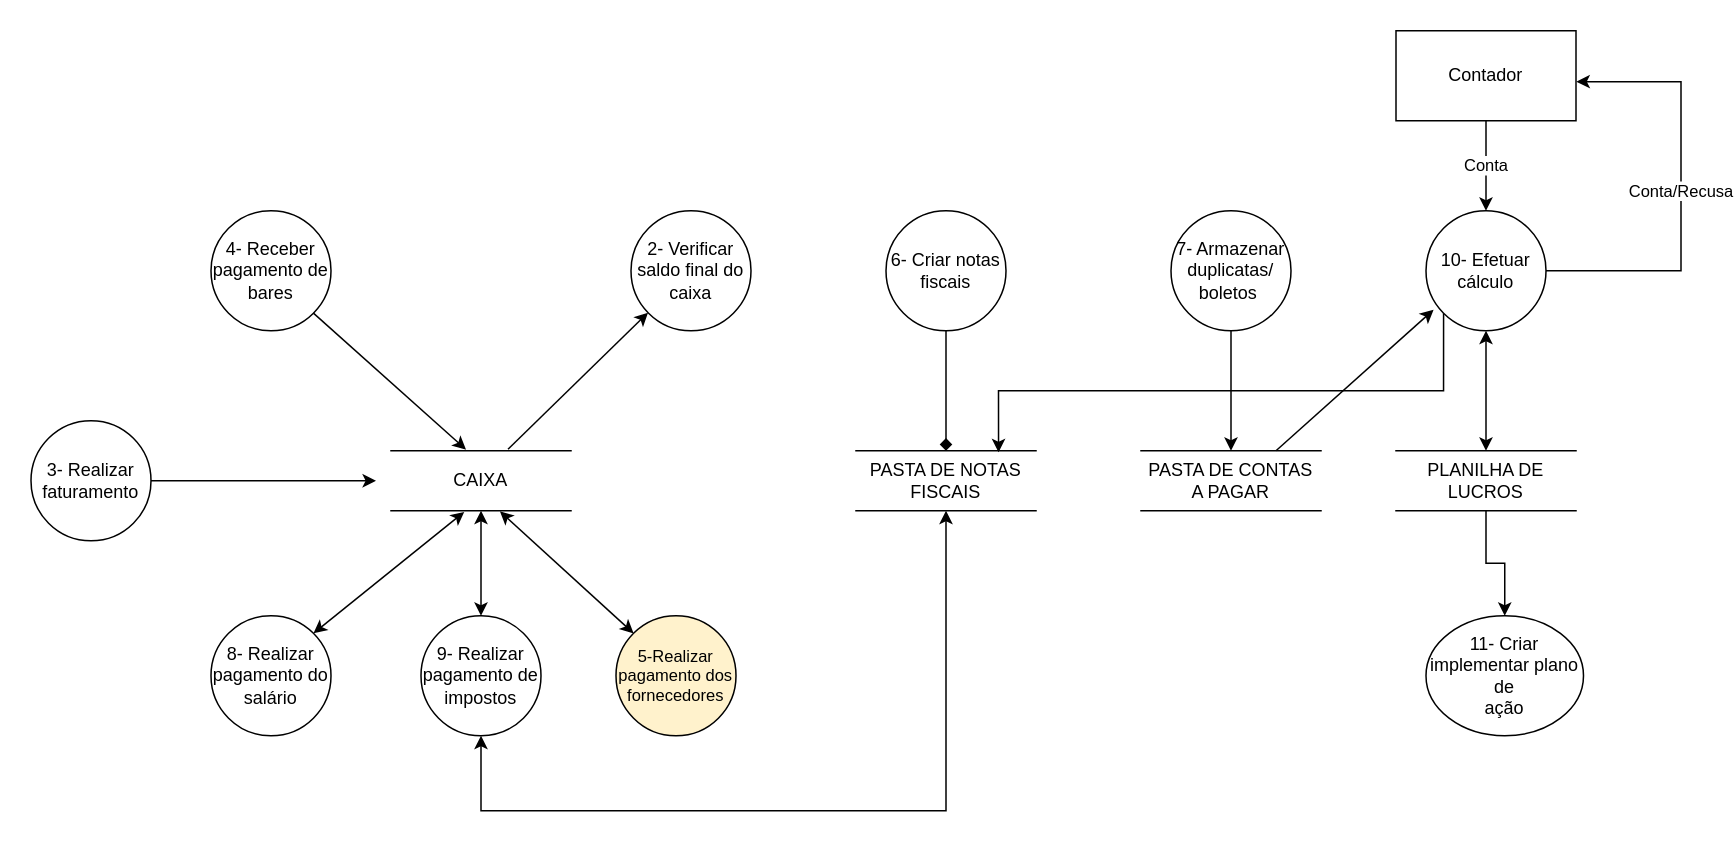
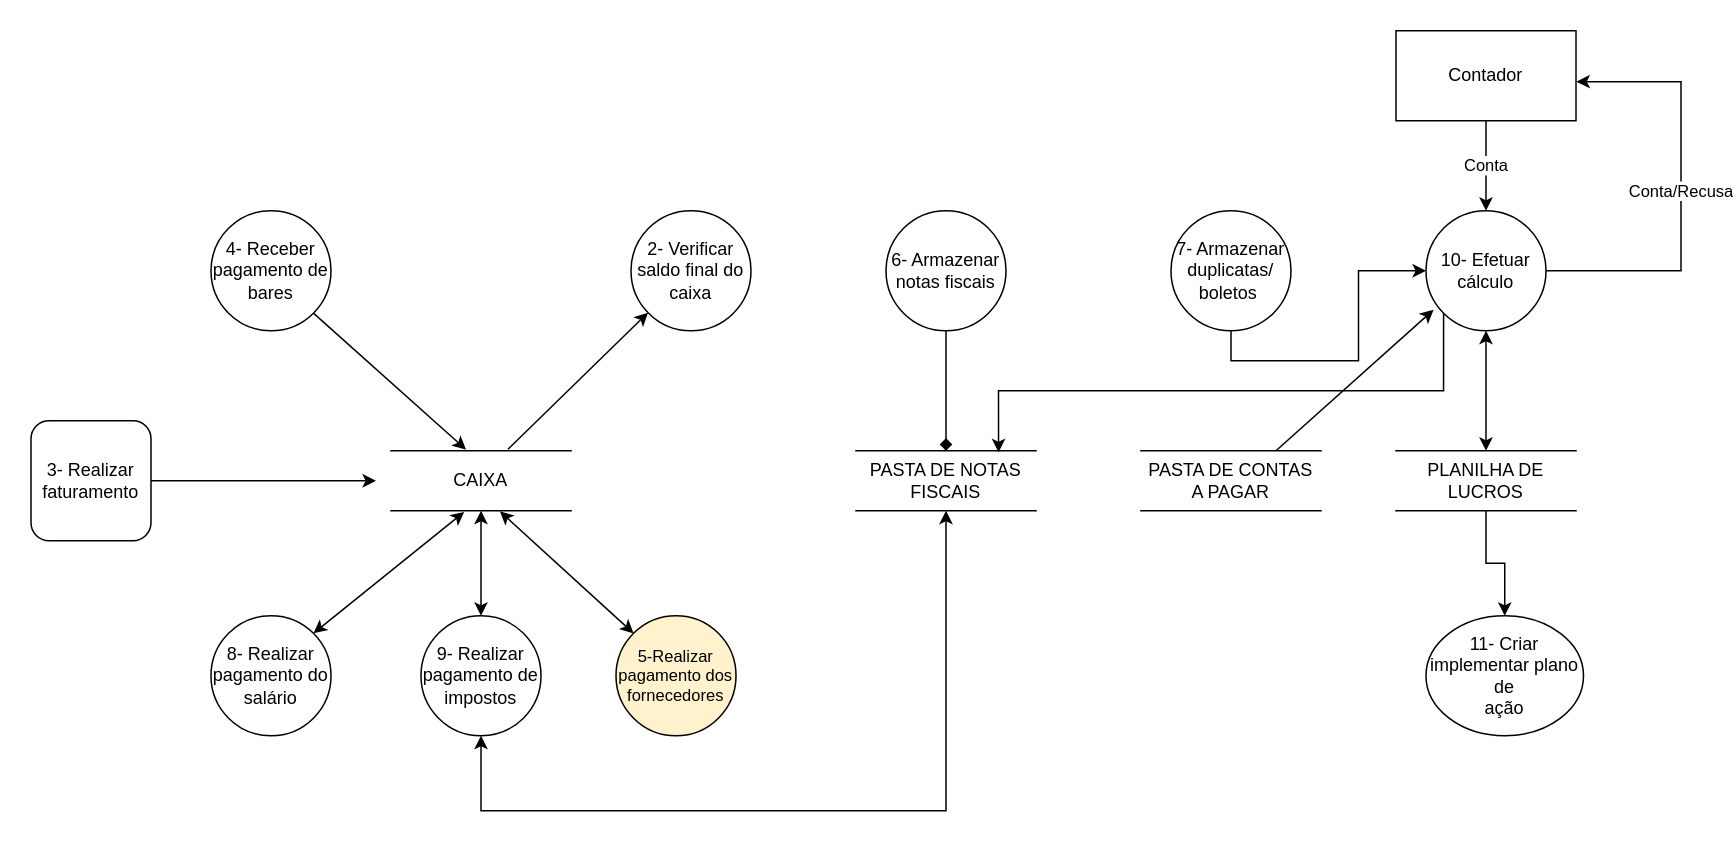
(946, 271) -> (946, 271)
(1231, 399) -> (1358, 353)
(91, 481) -> (91, 481)
